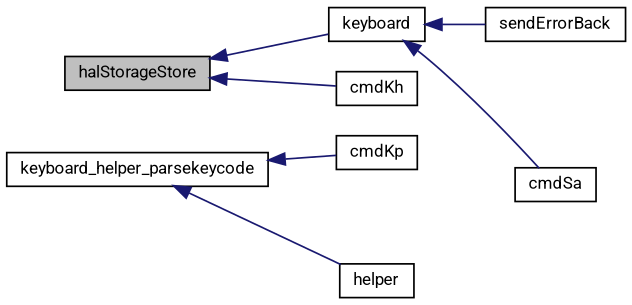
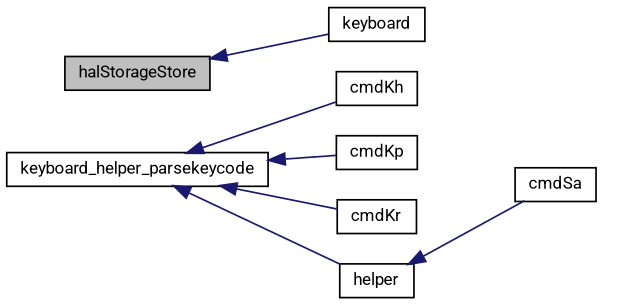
(556, 24) -> none
(281, 82) -> (269, 125)
(481, 107) -> (474, 228)
none -> (377, 217)
